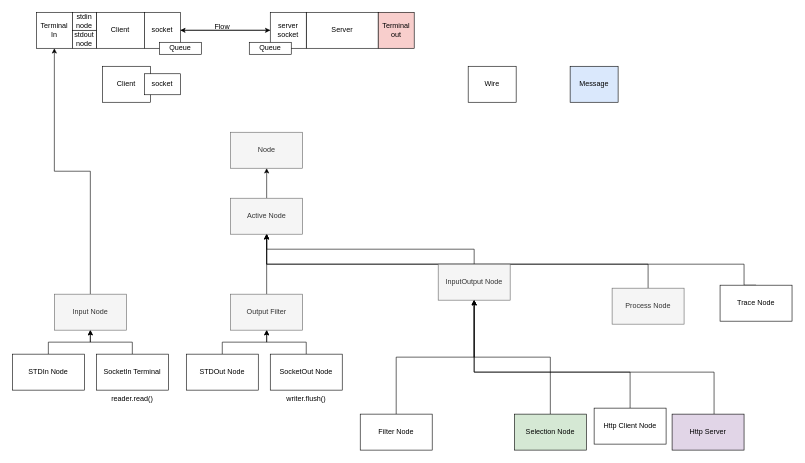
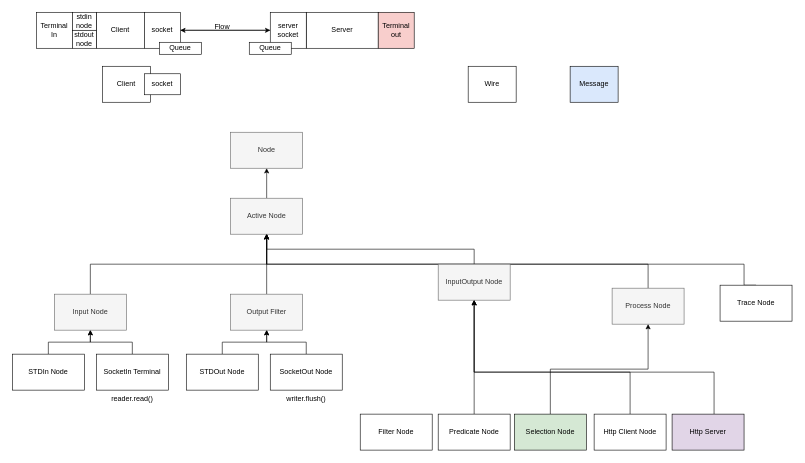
(54, 113) -> (175, 264)
(405, 357) -> none
(520, 357) -> (648, 329)
none -> (474, 394)
(630, 426) -> (630, 432)
none -> (474, 432)
